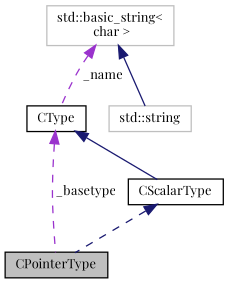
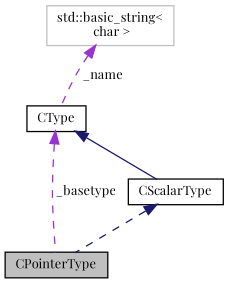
(150, 119) -> none
